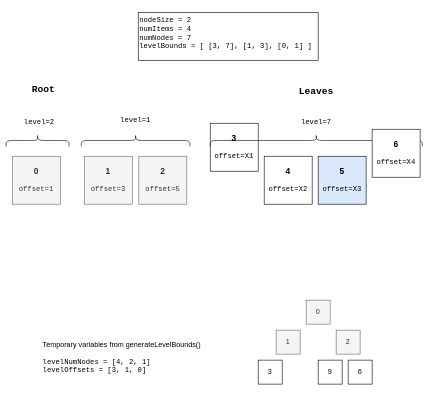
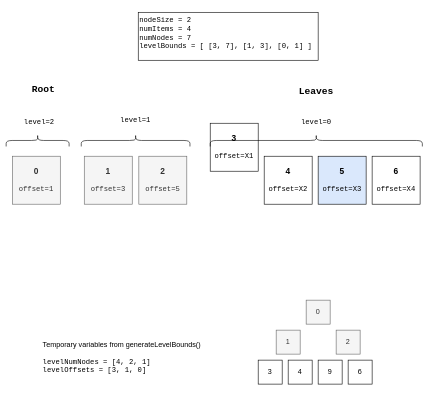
(317, 122) -> (317, 122)
(396, 153) -> (396, 180)
none -> (300, 372)
